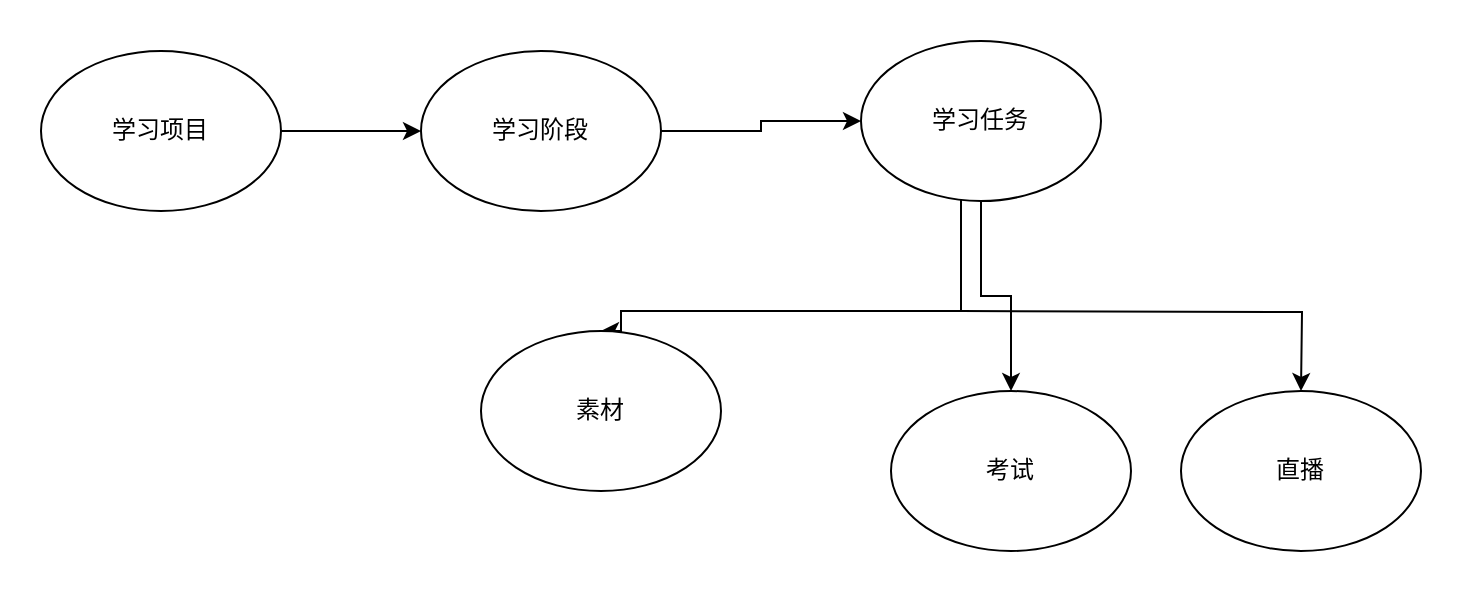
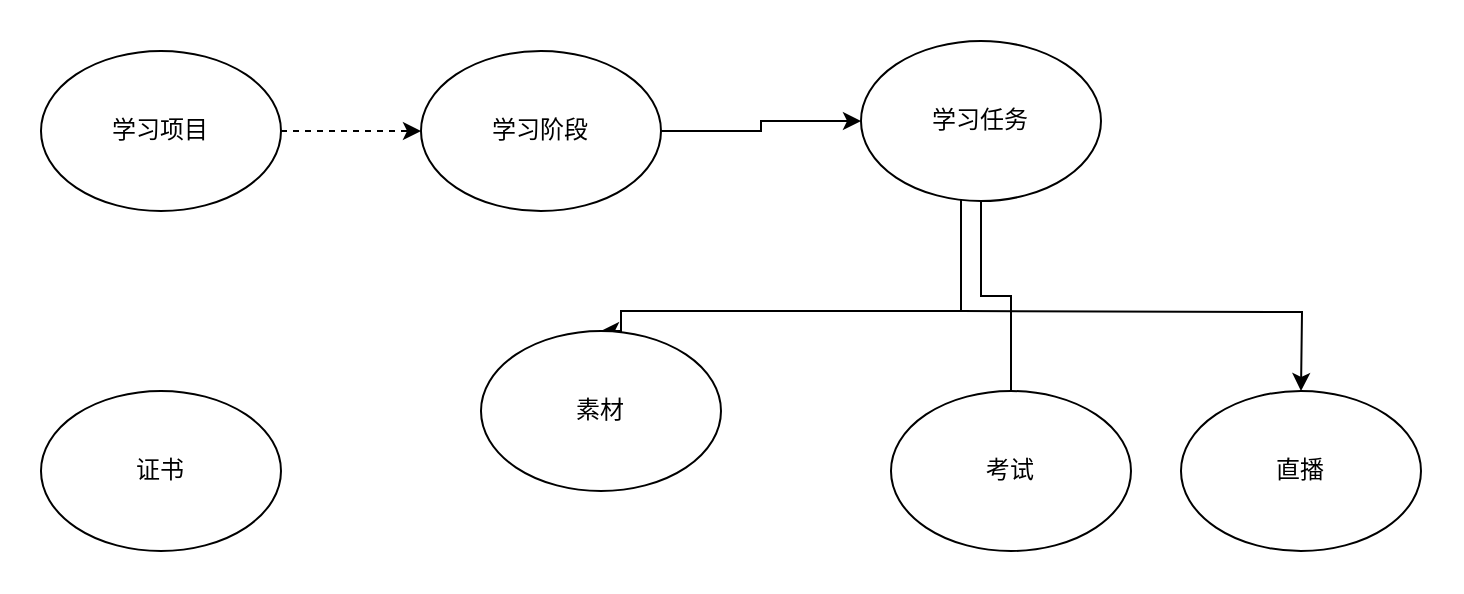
(342, 131) -> (342, 131)
(1011, 376) -> (1011, 381)
none -> (161, 471)
